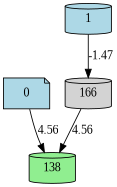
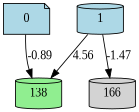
(72, 127) -> (72, 53)
(48, 131) -> (40, 56)
